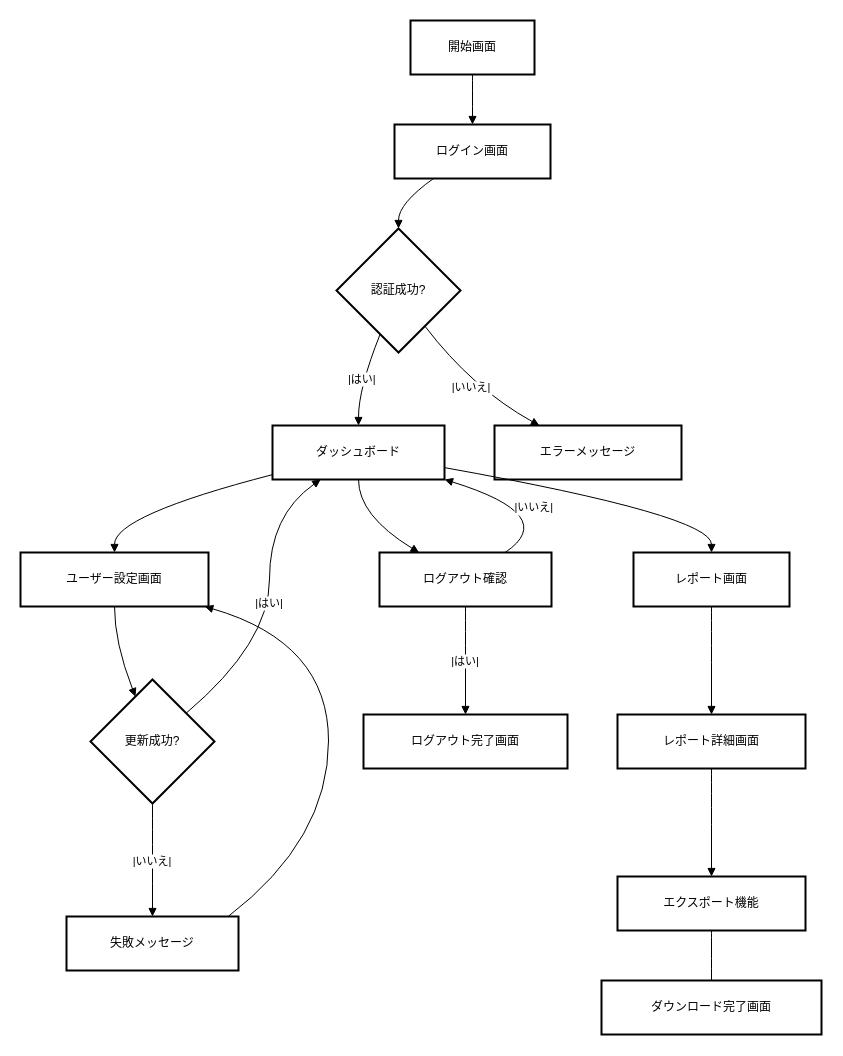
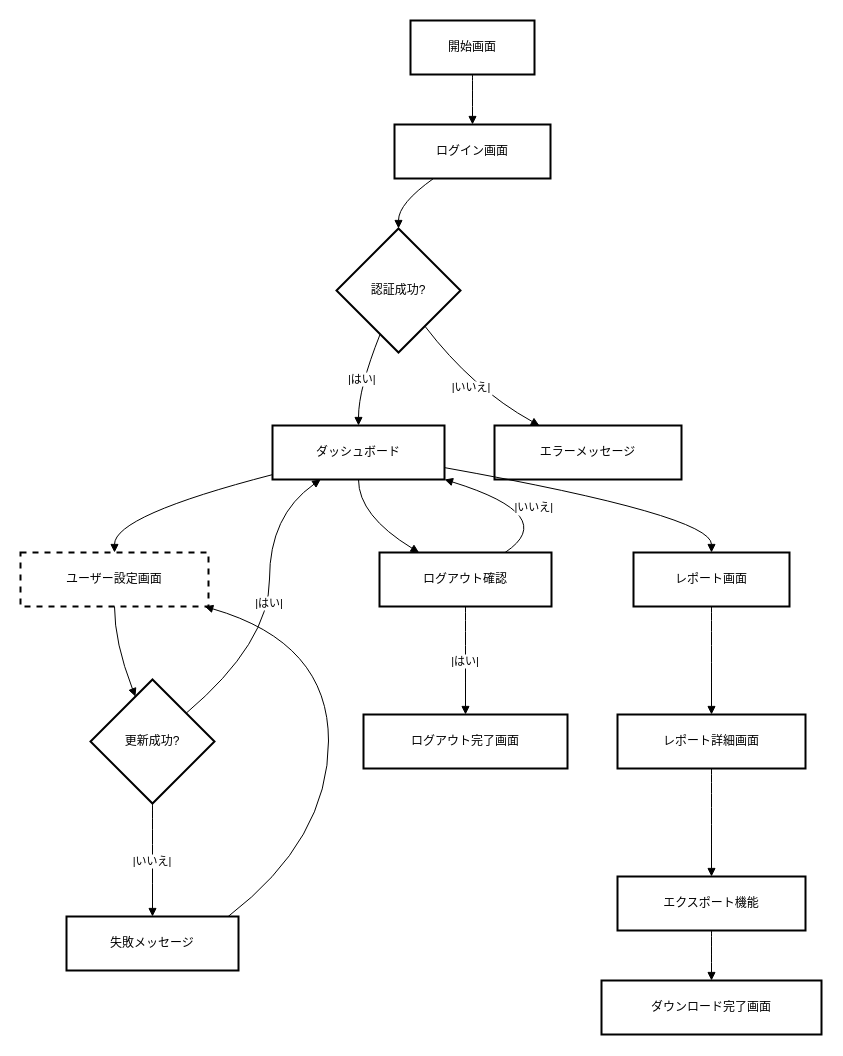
(115, 580) -> (115, 580)
(712, 974) -> (712, 971)
